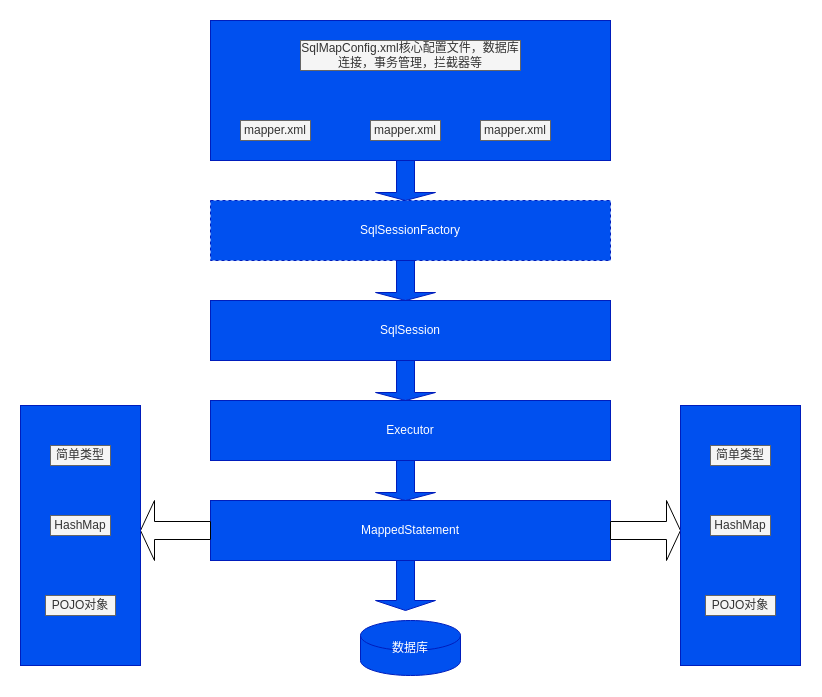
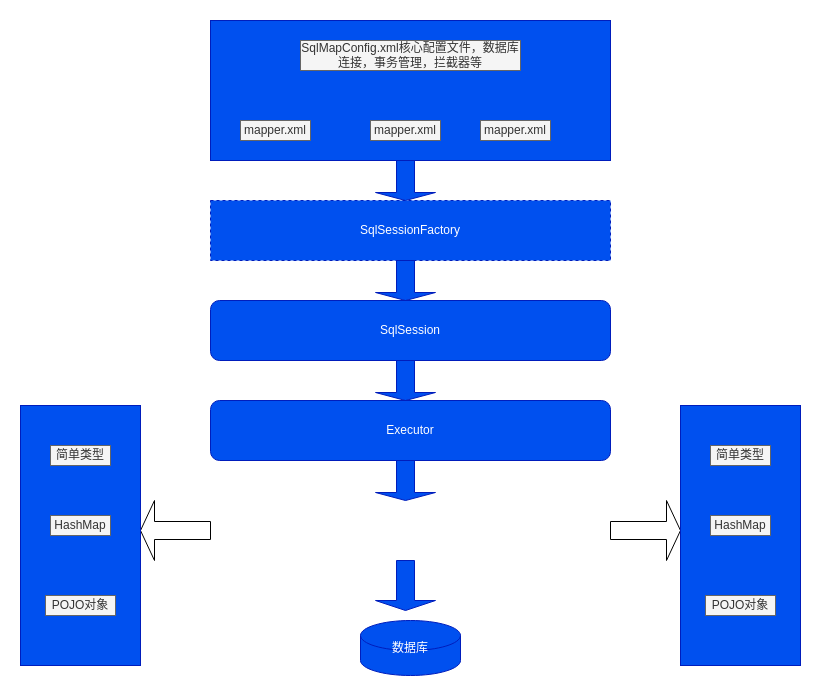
(411, 331) -> (411, 331)
(411, 431) -> (411, 431)
(411, 531) -> none
